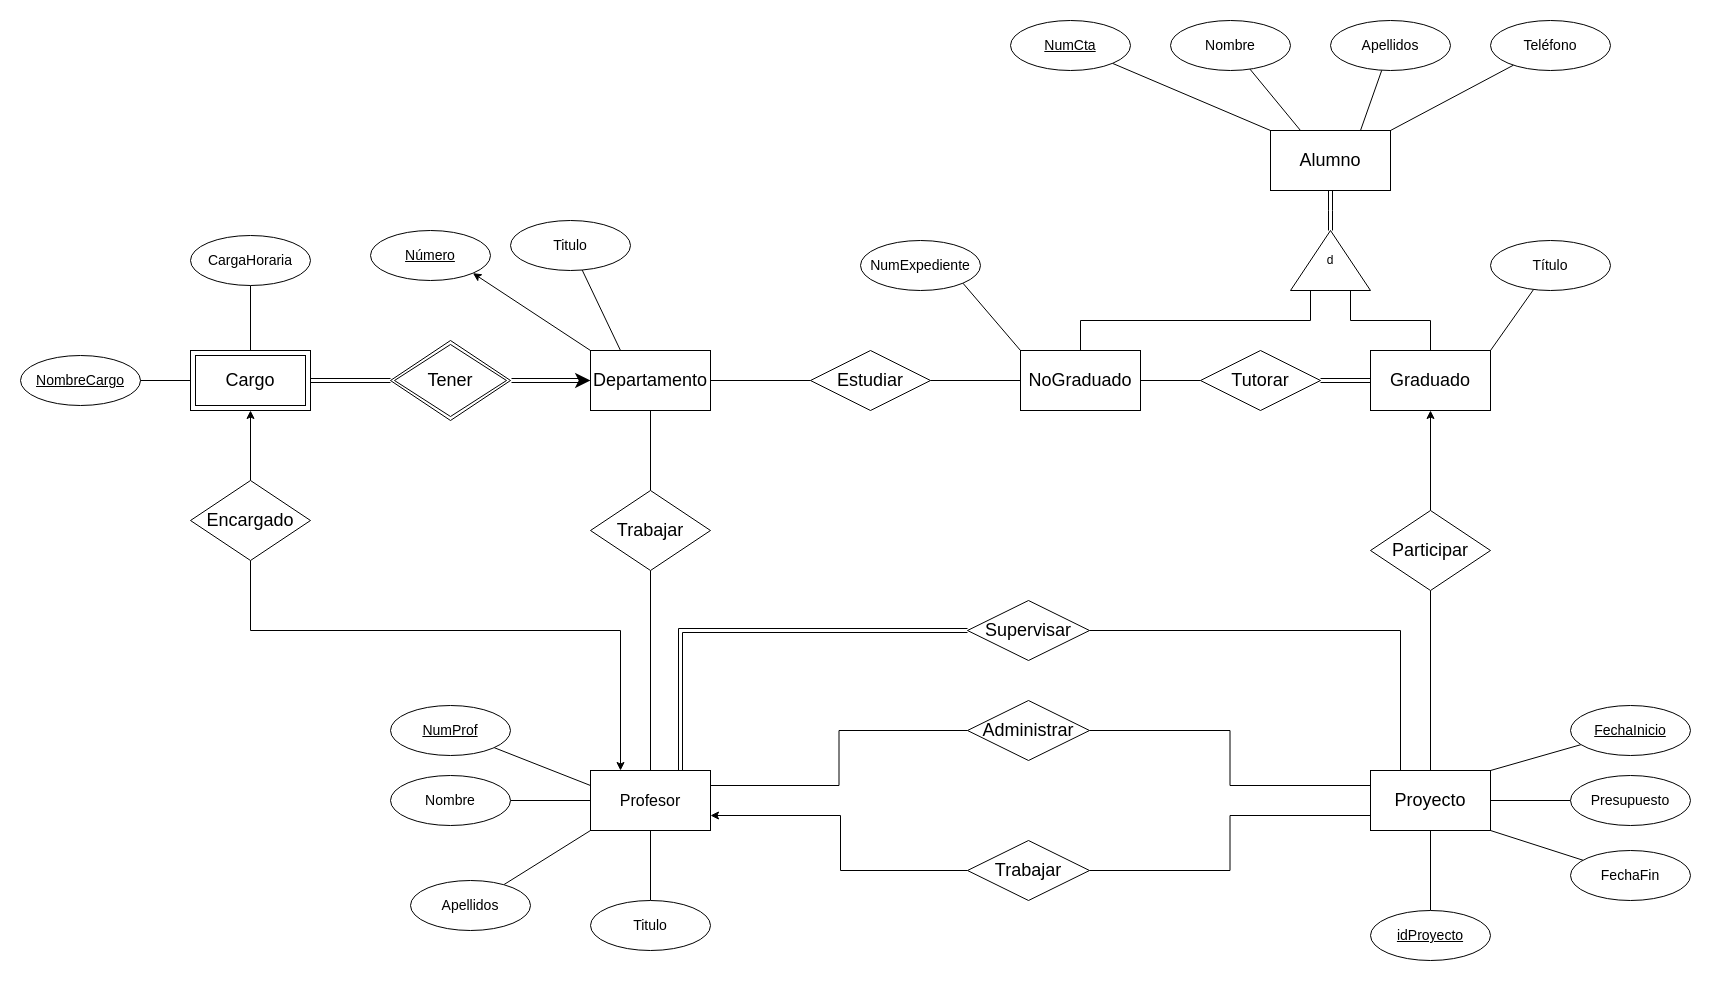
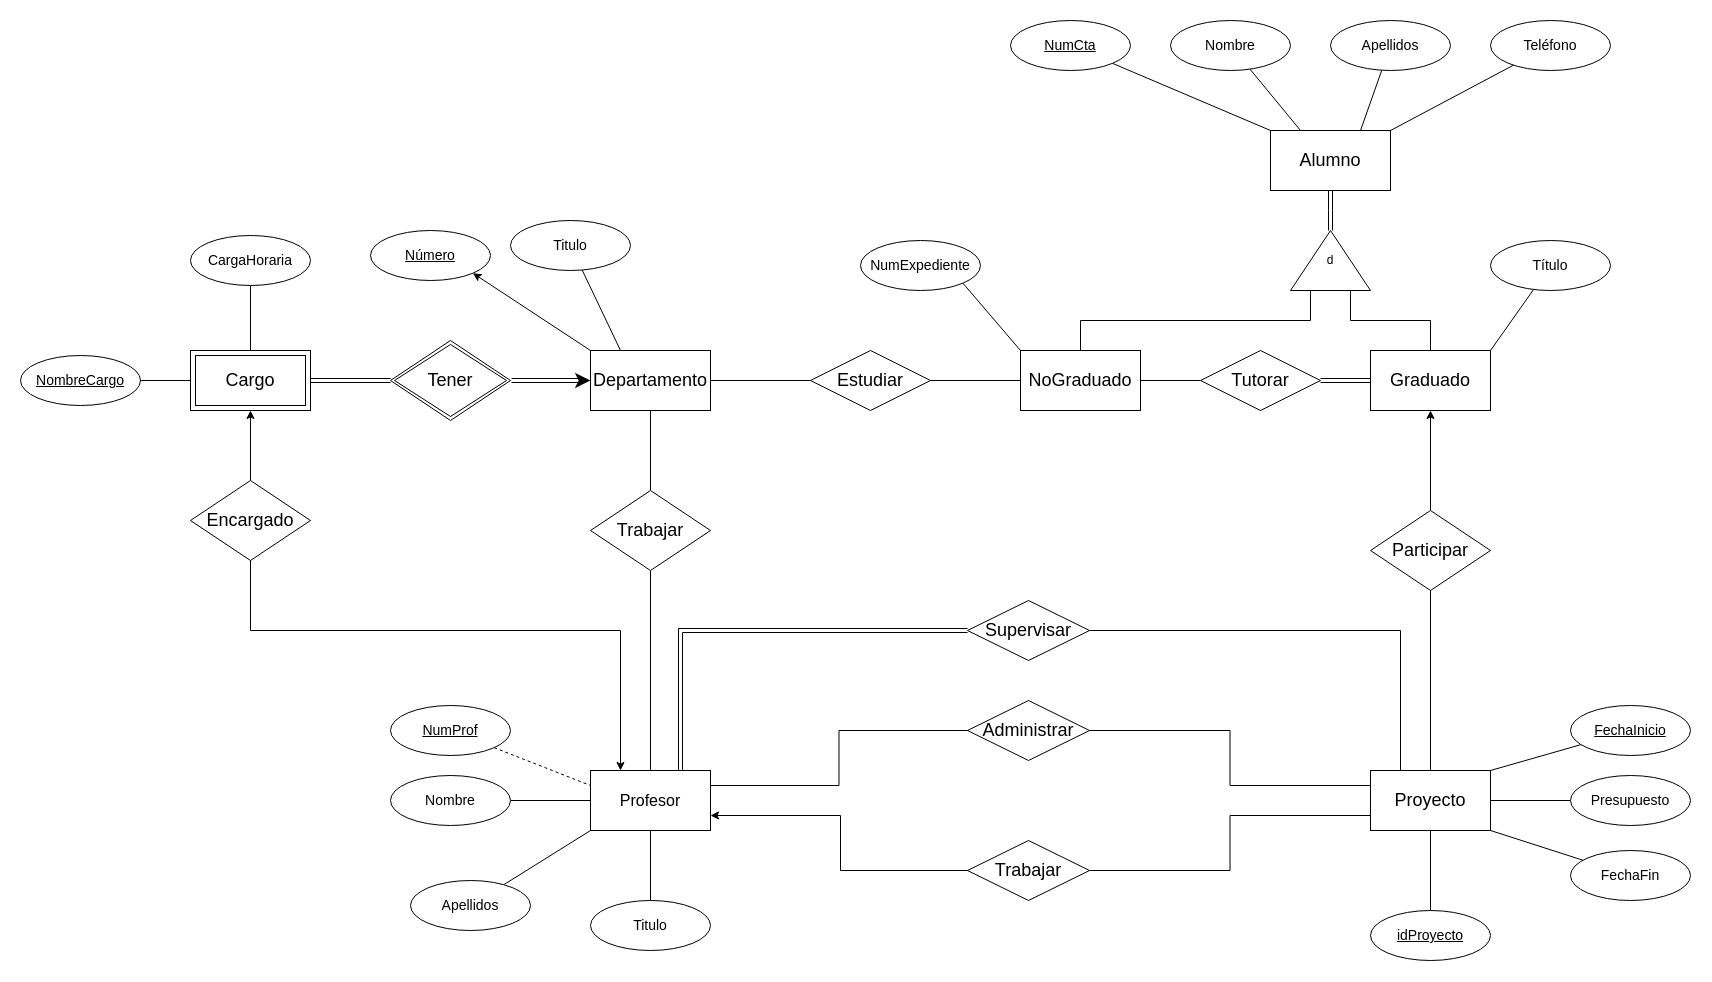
(543, 767) -> (543, 767)
